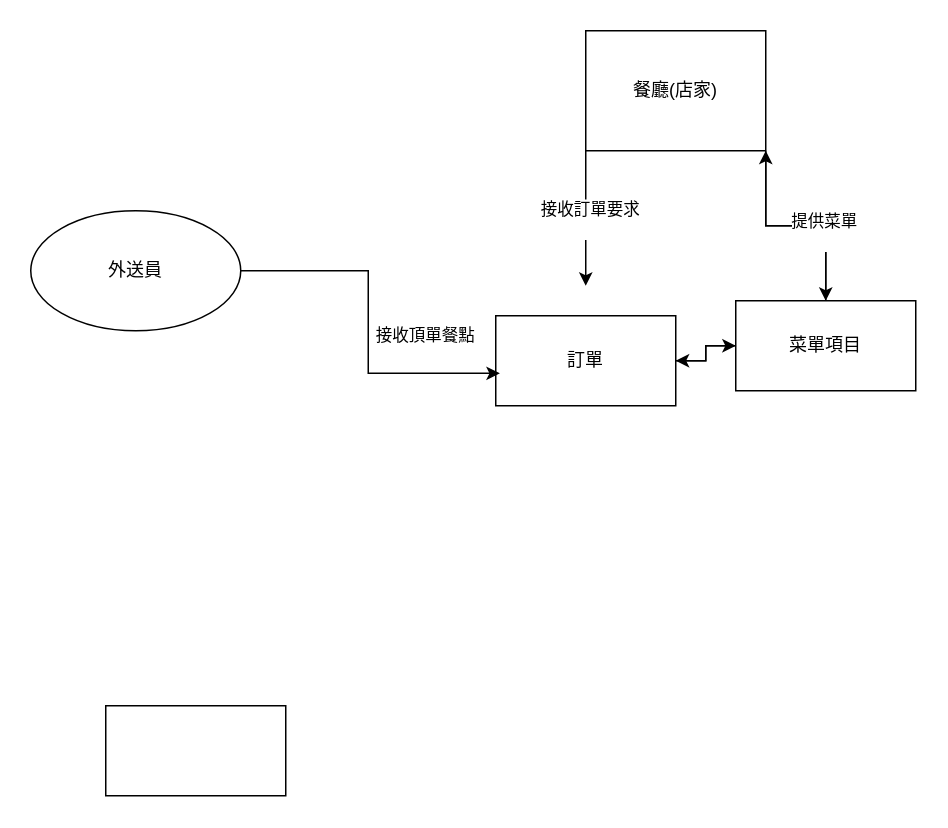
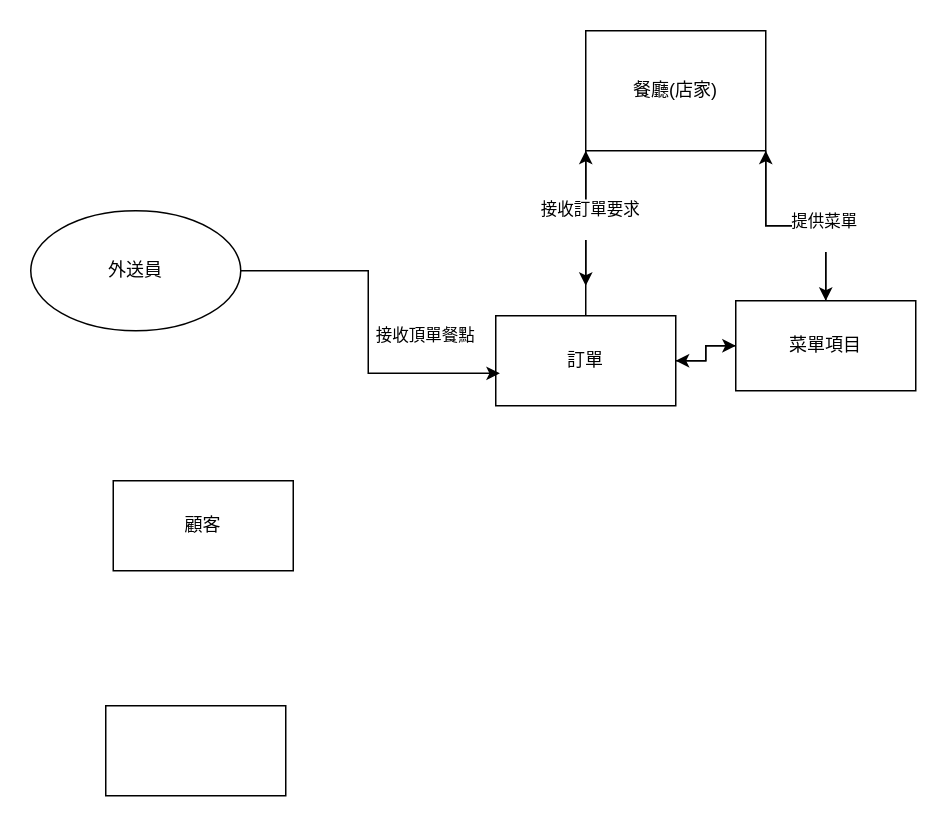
none -> (586, 300)
none -> (203, 526)
